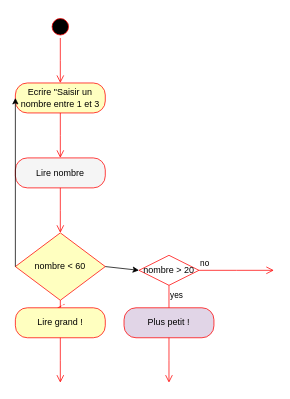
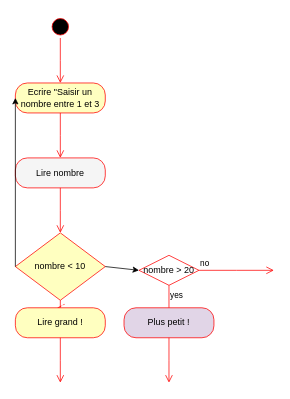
(60, 267) -> (60, 267)
